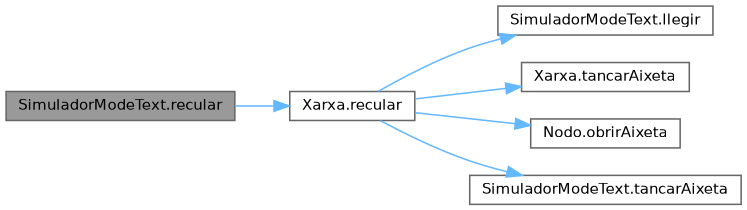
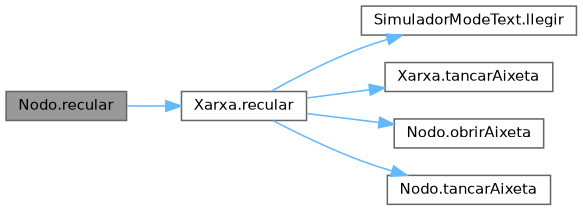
(120, 106) -> (66, 106)
(605, 190) -> (469, 190)
